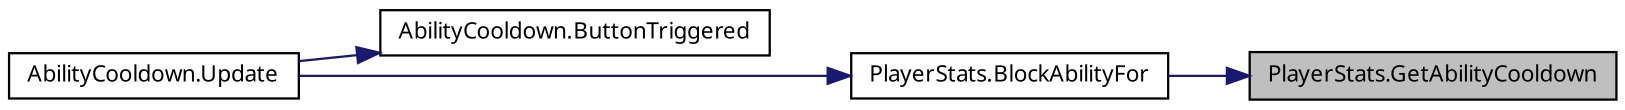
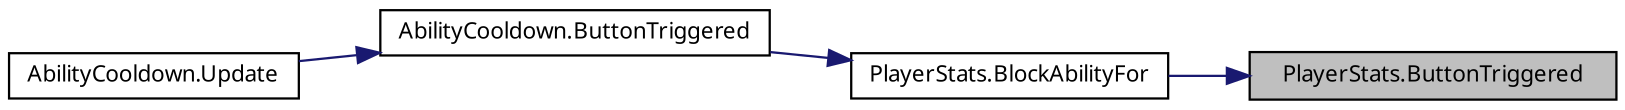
(563, 76) -> (799, 55)
(1433, 76) -> (1433, 76)
